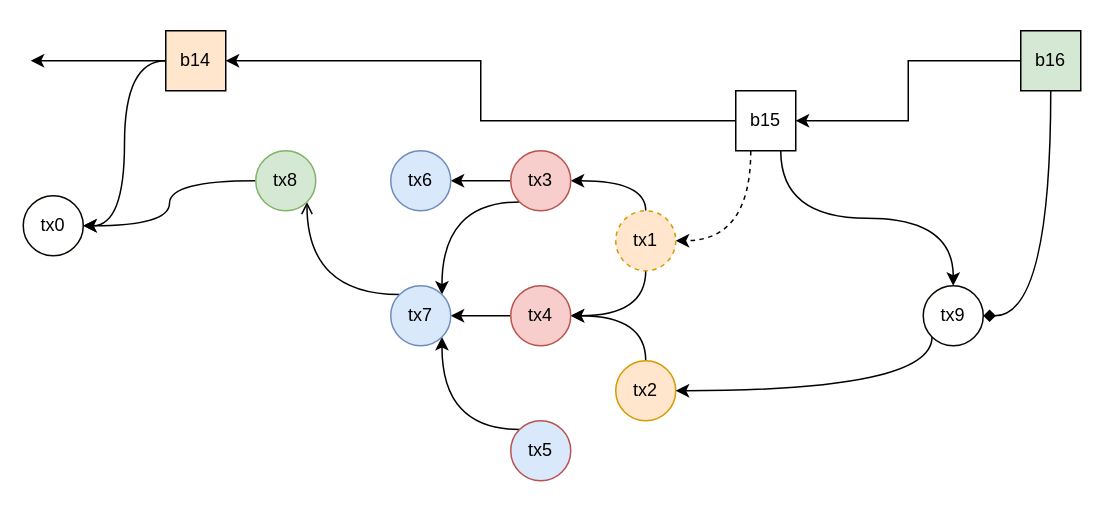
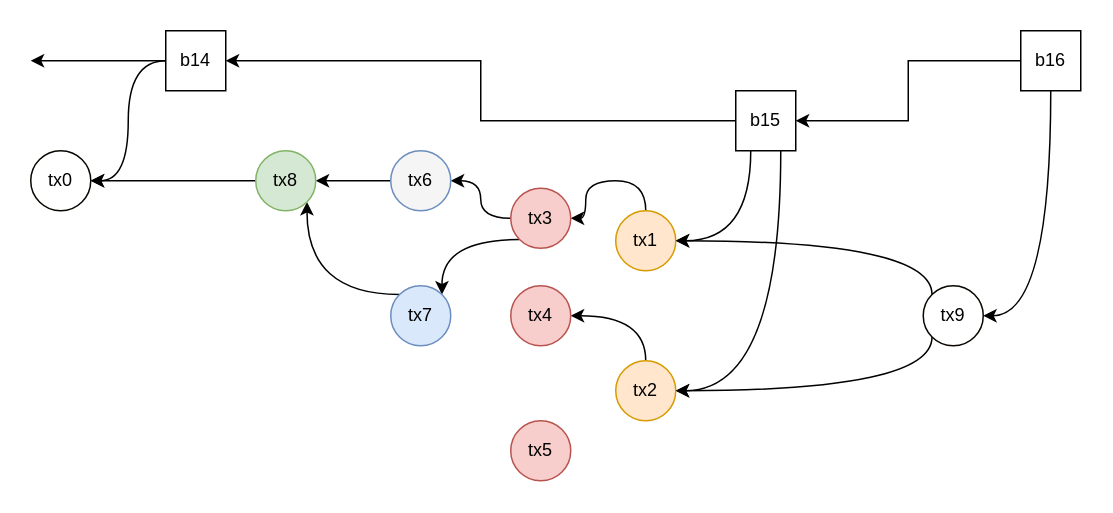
(196, 61) -> (196, 61)
(1051, 61) -> (1051, 61)
none -> (358, 181)
(421, 181) -> (421, 181)
(541, 181) -> (541, 218)
(742, 204) -> (742, 204)
(867, 218) -> (770, 283)
(53, 226) -> (61, 181)
(646, 241) -> (646, 241)
none -> (817, 246)
(318, 255) -> (318, 258)
(1025, 291) -> (1024, 292)
(632, 302) -> none
(485, 316) -> none
(460, 407) -> none
(541, 451) -> (541, 451)
